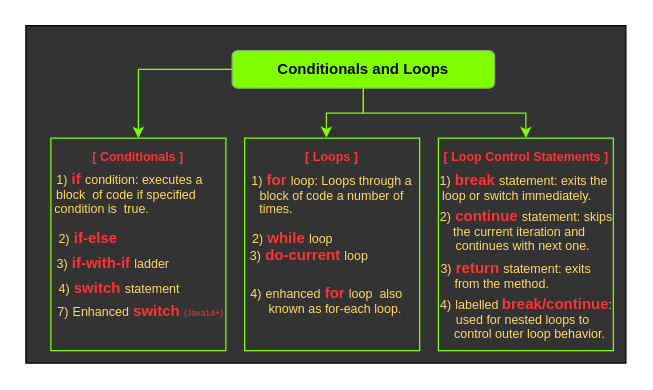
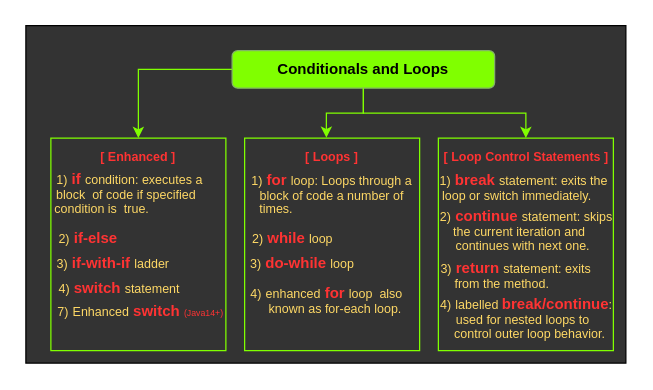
(138, 157) -> (138, 157)
(332, 263) -> (332, 263)
